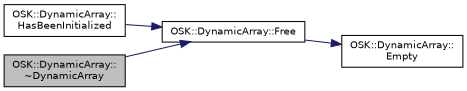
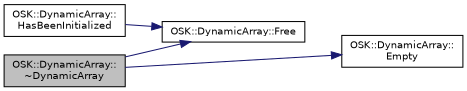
(318, 42) -> (228, 61)
